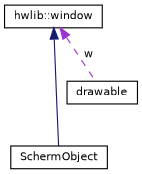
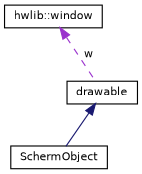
(56, 93) -> (77, 130)
